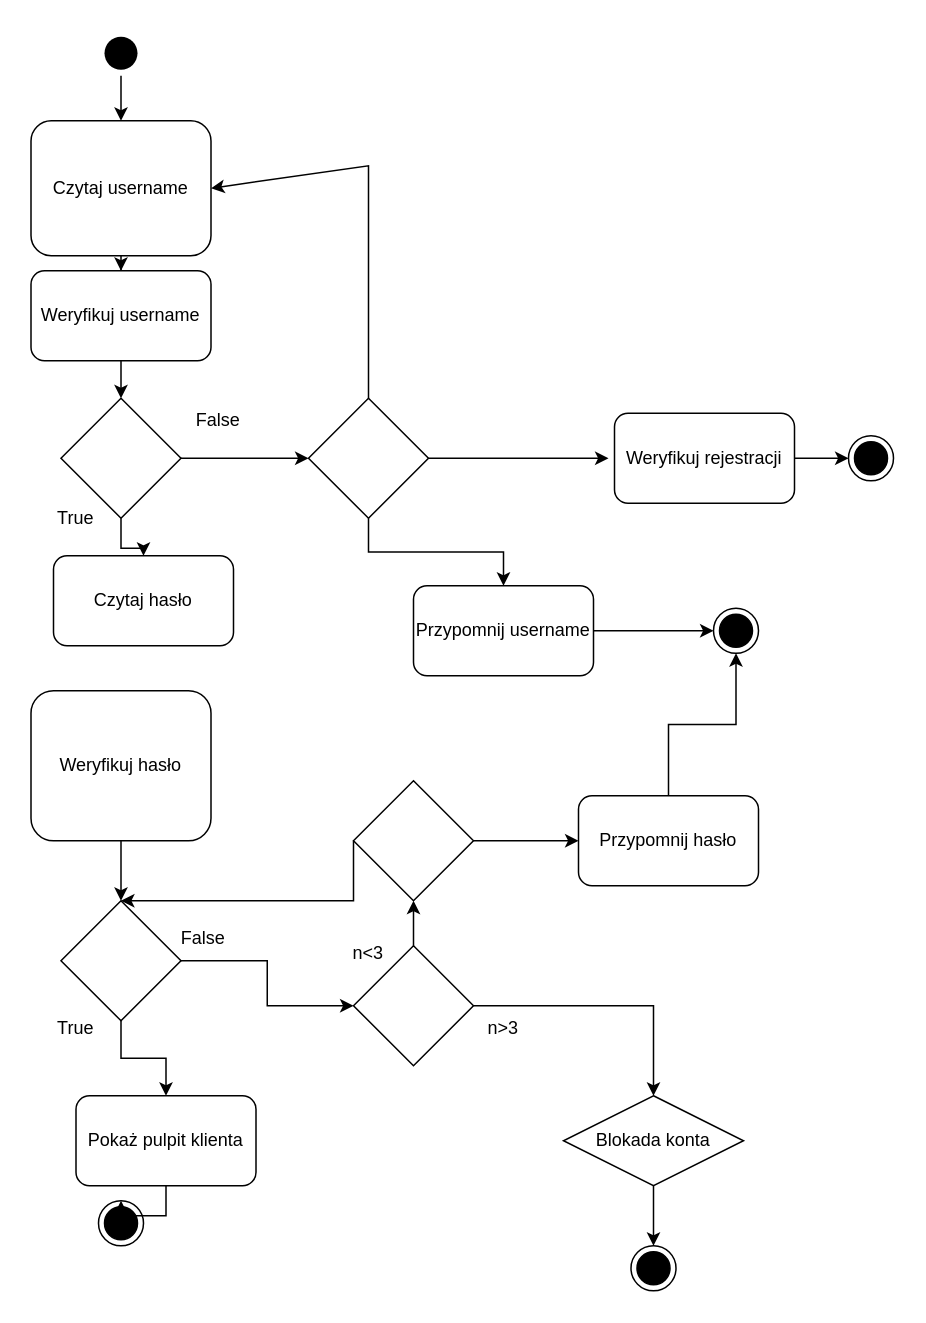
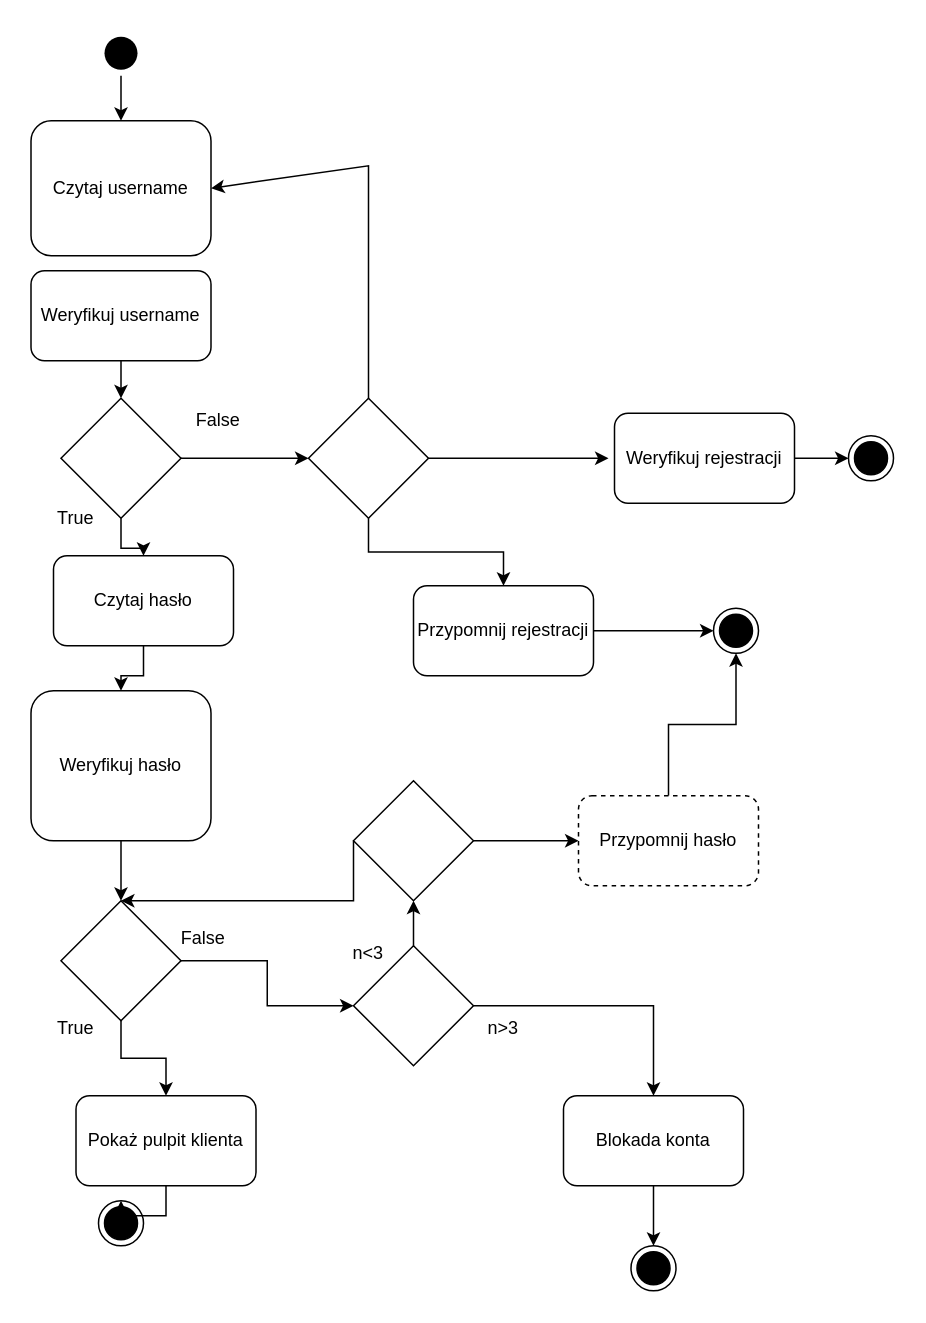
(121, 263) -> none
(503, 631) -> (503, 631)
none -> (143, 674)
(668, 841) -> (668, 841)
(653, 1141) -> (653, 1141)
